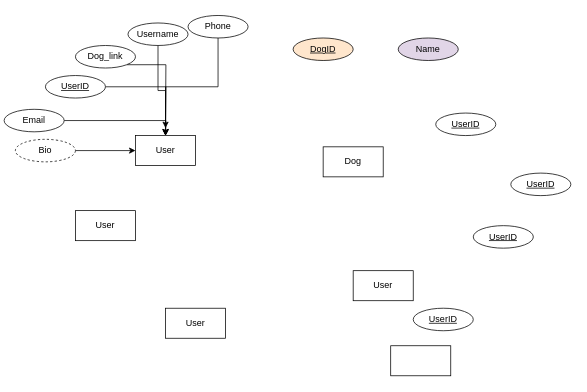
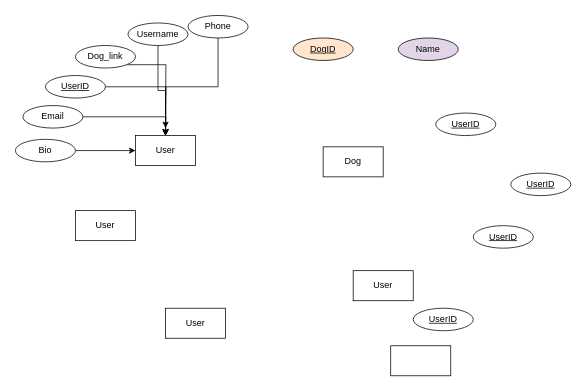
(34, 120) -> (53, 117)
(45, 150) -> (45, 150)
